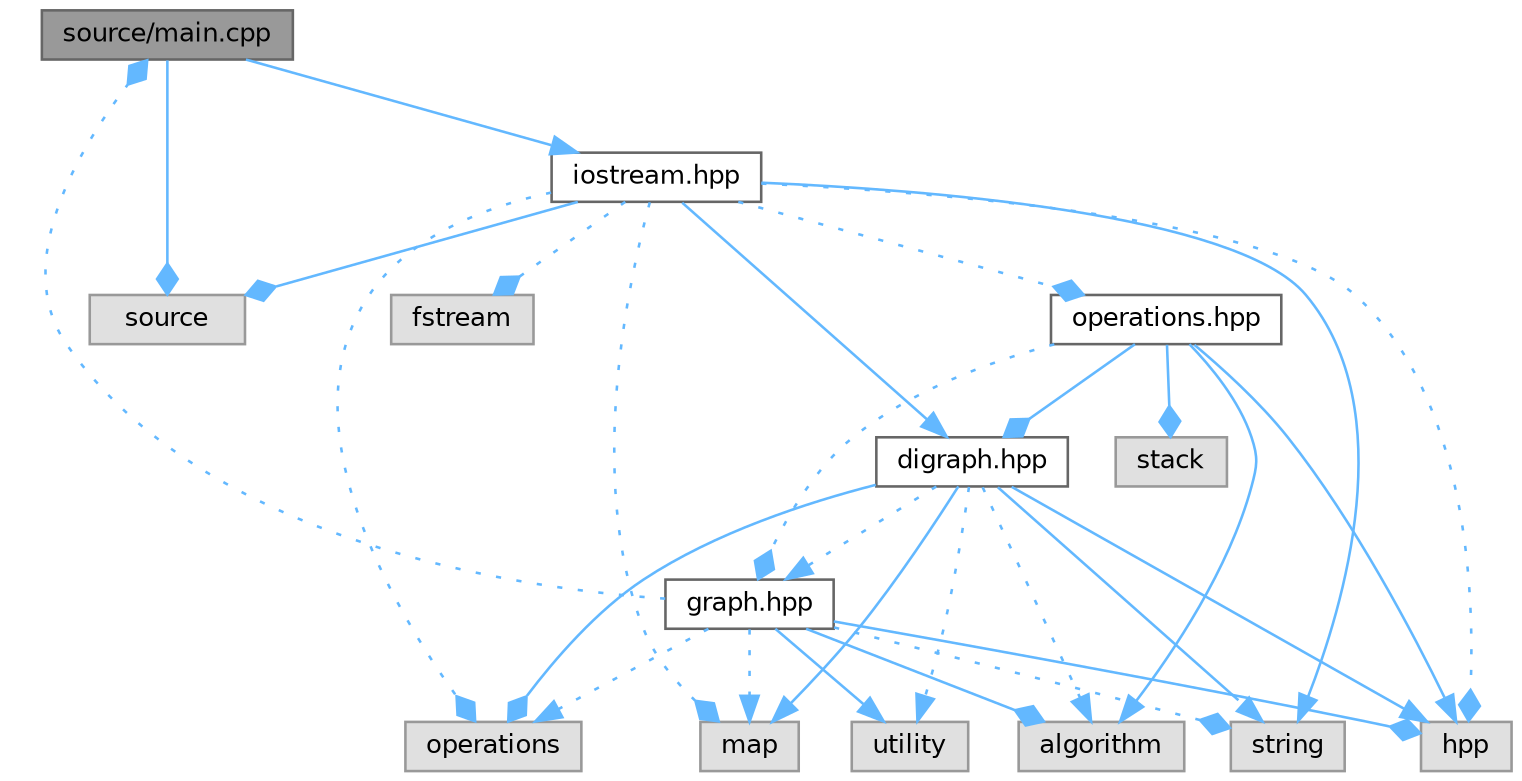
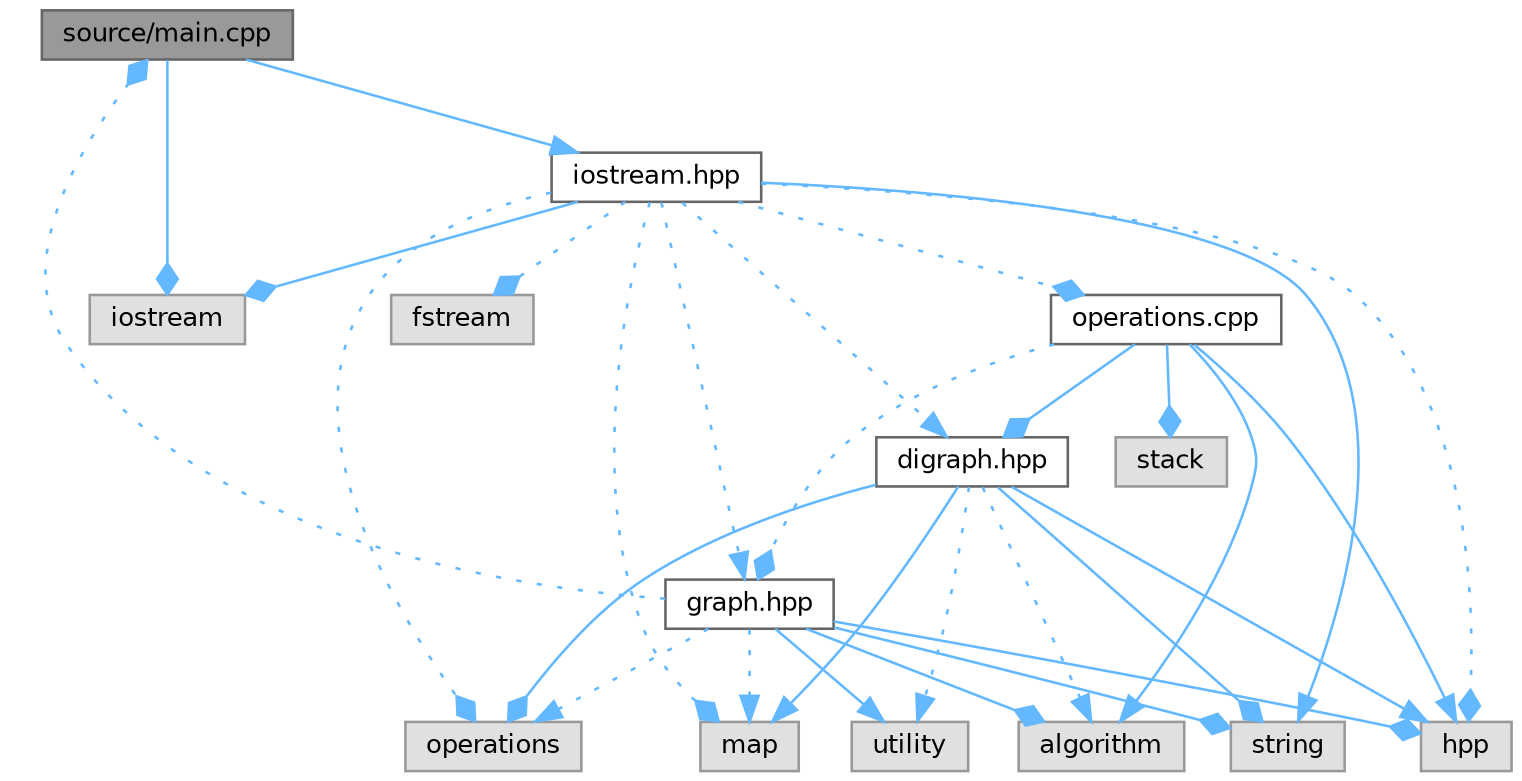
(805, 311) -> (805, 311)
(167, 320) -> (167, 320)
(1166, 320) -> (1166, 320)
(872, 526) -> (700, 378)
(1118, 594) -> (1118, 594)
(1017, 673) -> (1017, 673)
